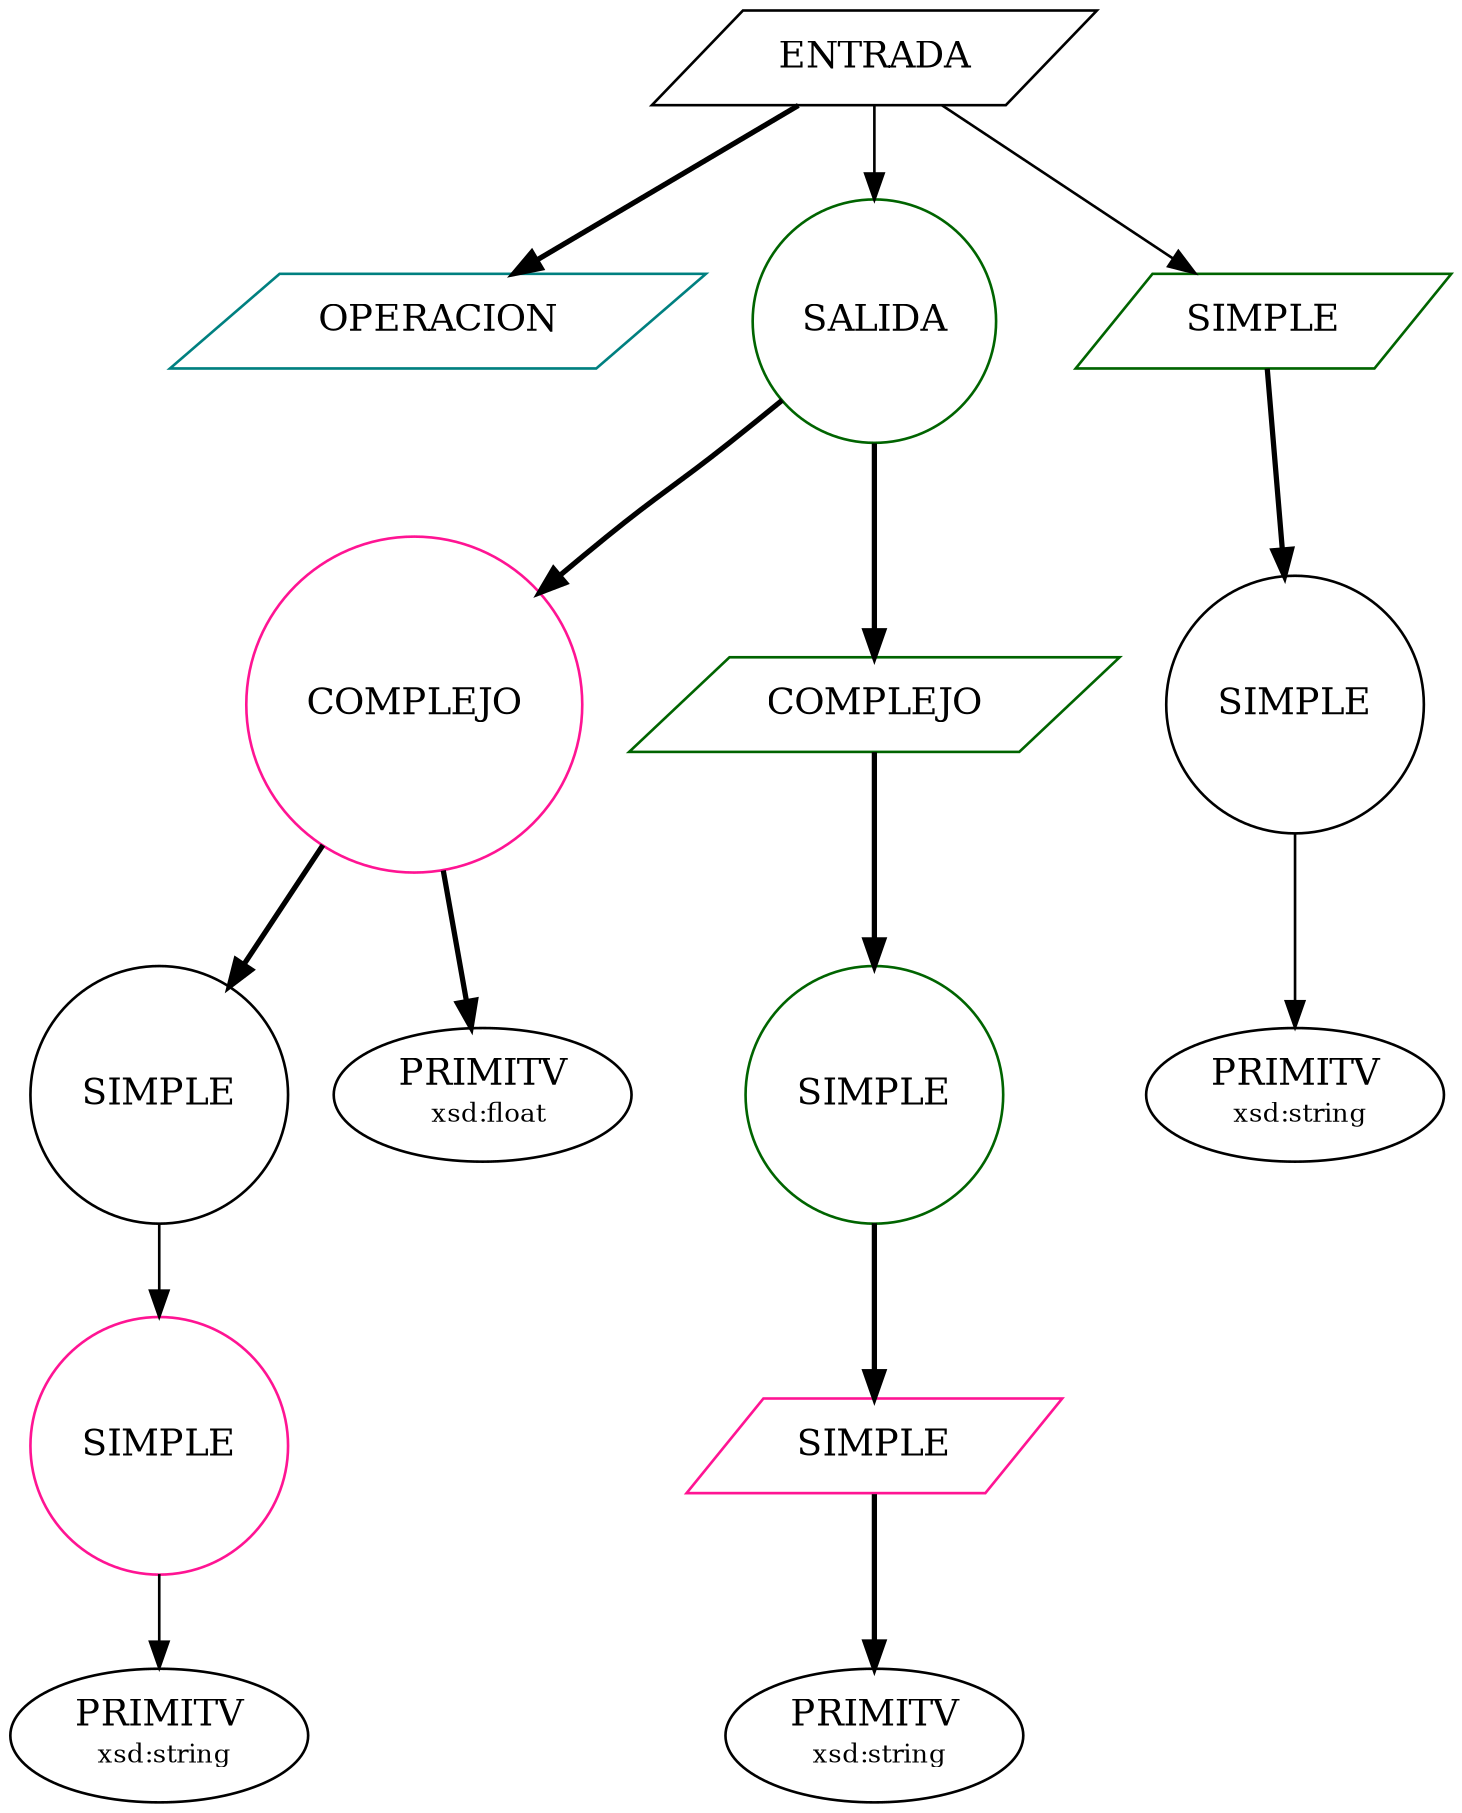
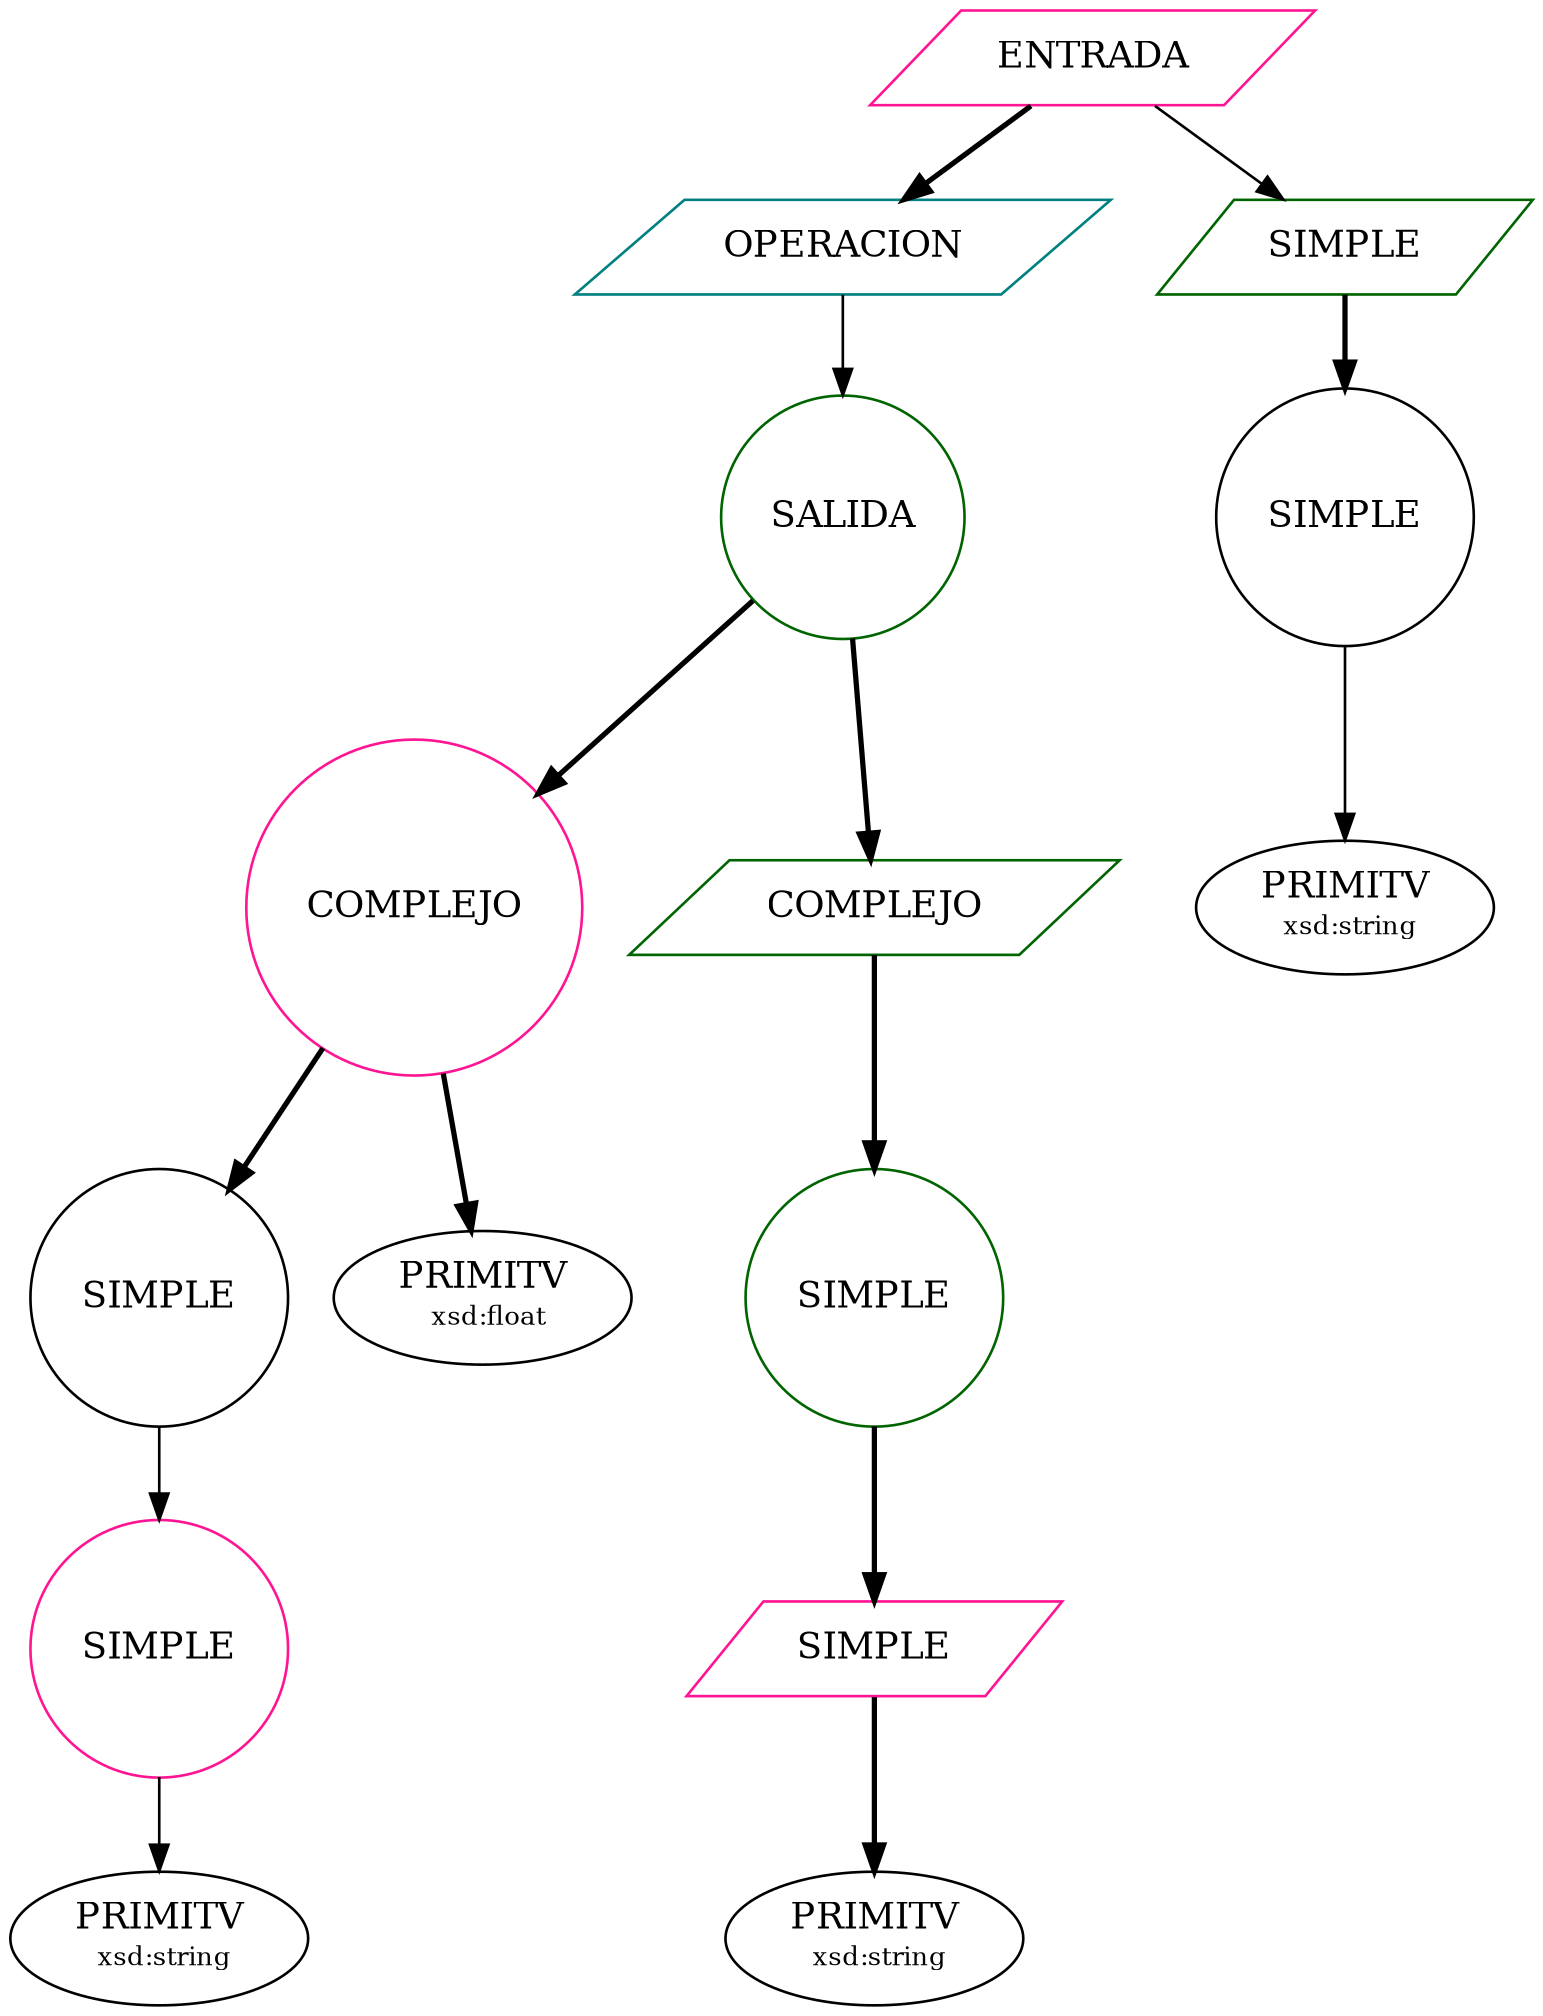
(874, 58) -> (1093, 58)
(874, 139) -> (843, 332)
